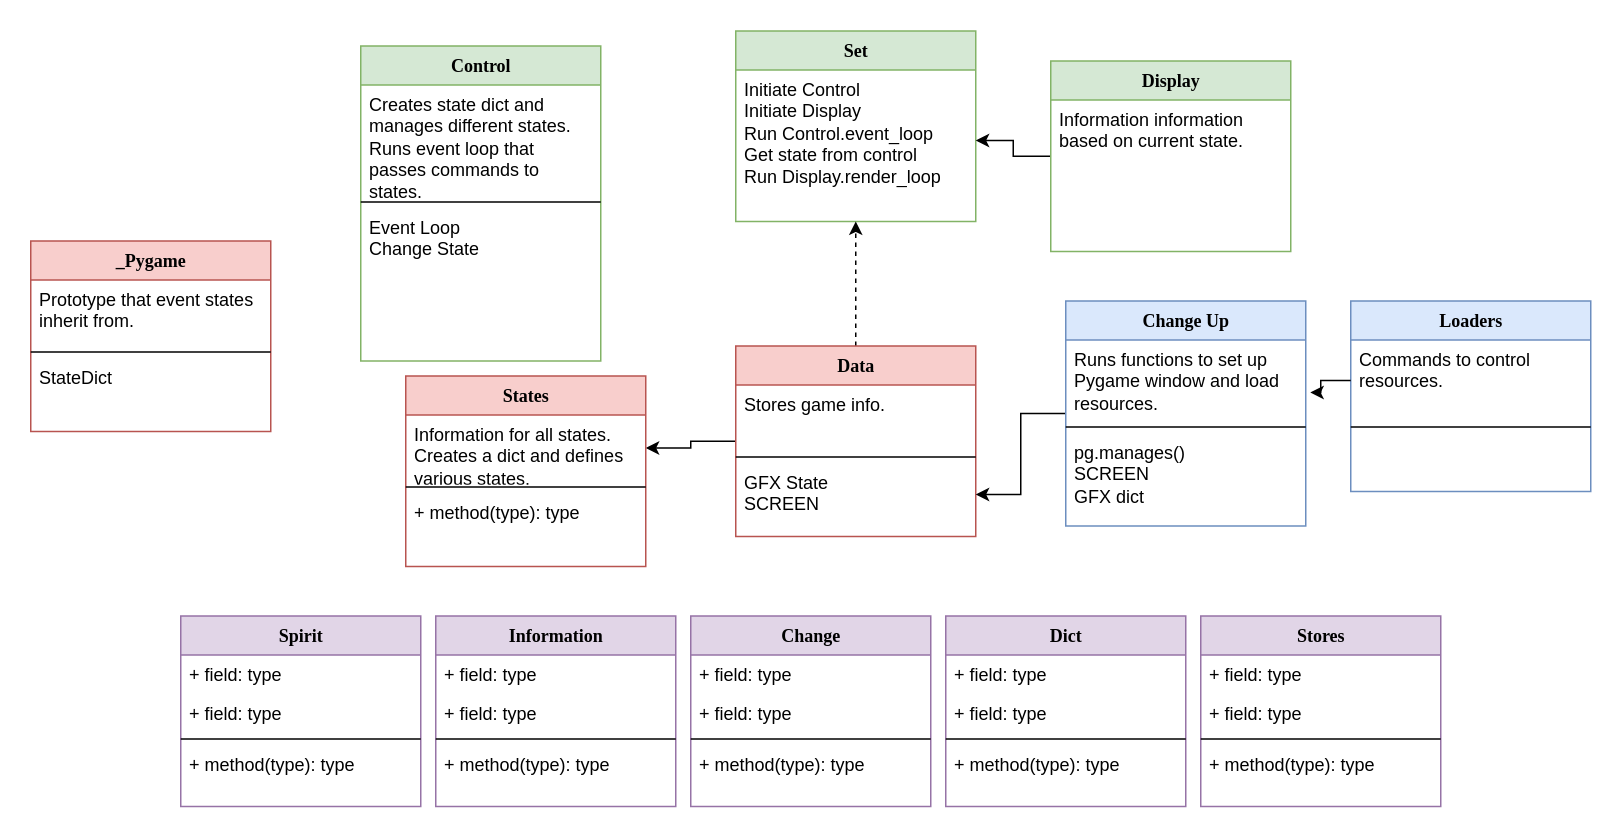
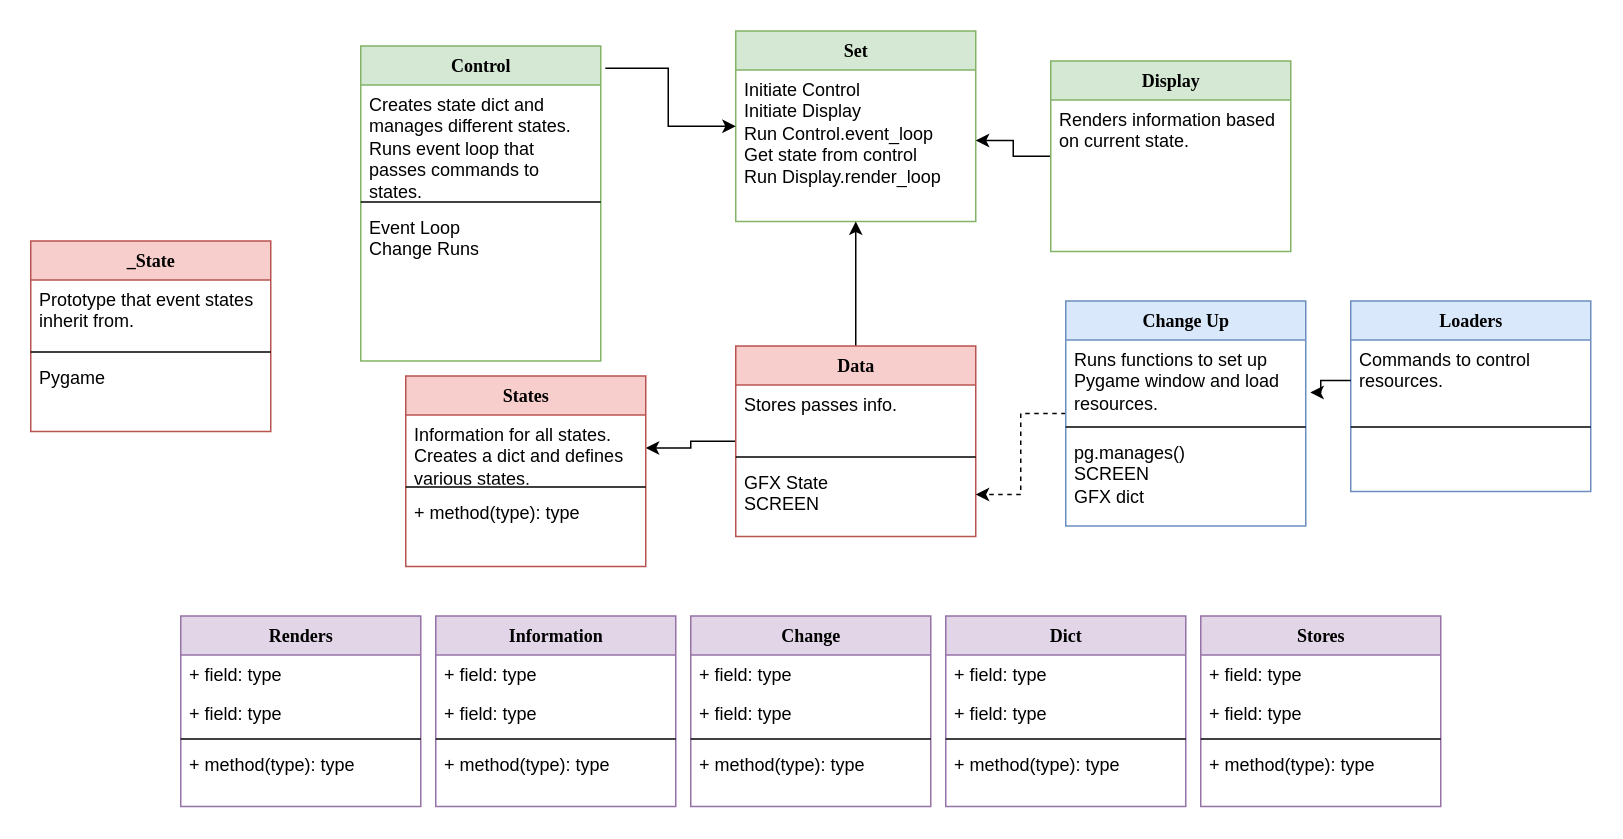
none -> (668, 95)
(1172, 132) -> (1172, 132)
(428, 240) -> (423, 240)
(152, 262) -> (152, 262)
(856, 286) -> (856, 286)
(83, 379) -> (70, 379)
(821, 406) -> (831, 406)
(1021, 450) -> (1021, 450)
(302, 637) -> (302, 637)
